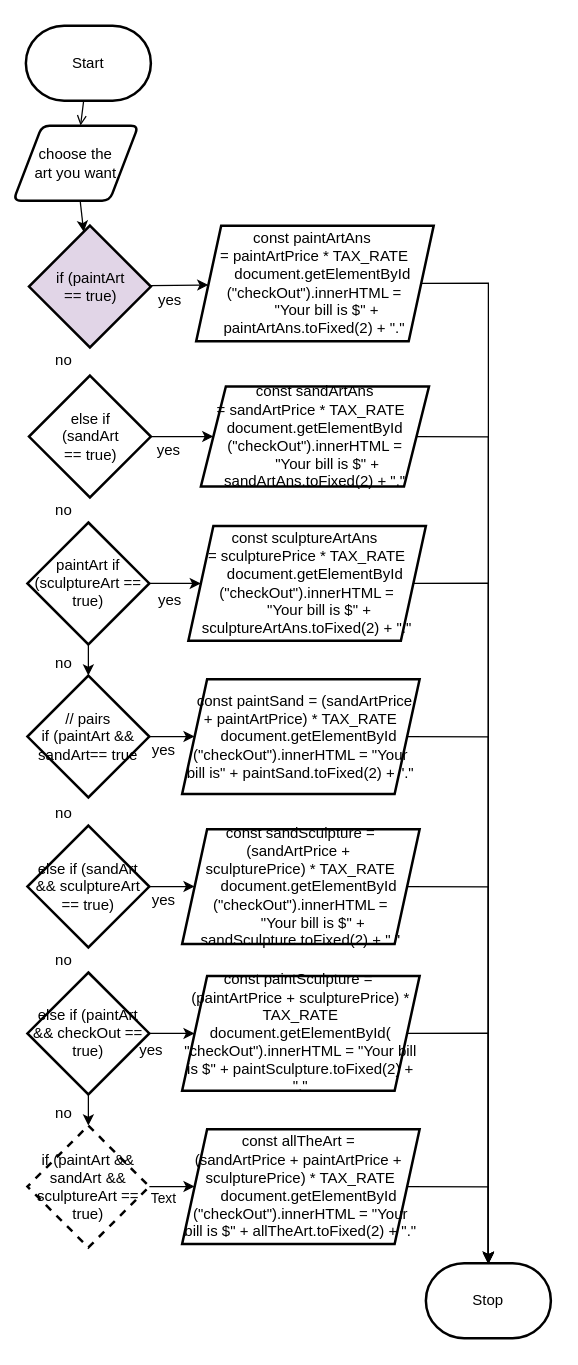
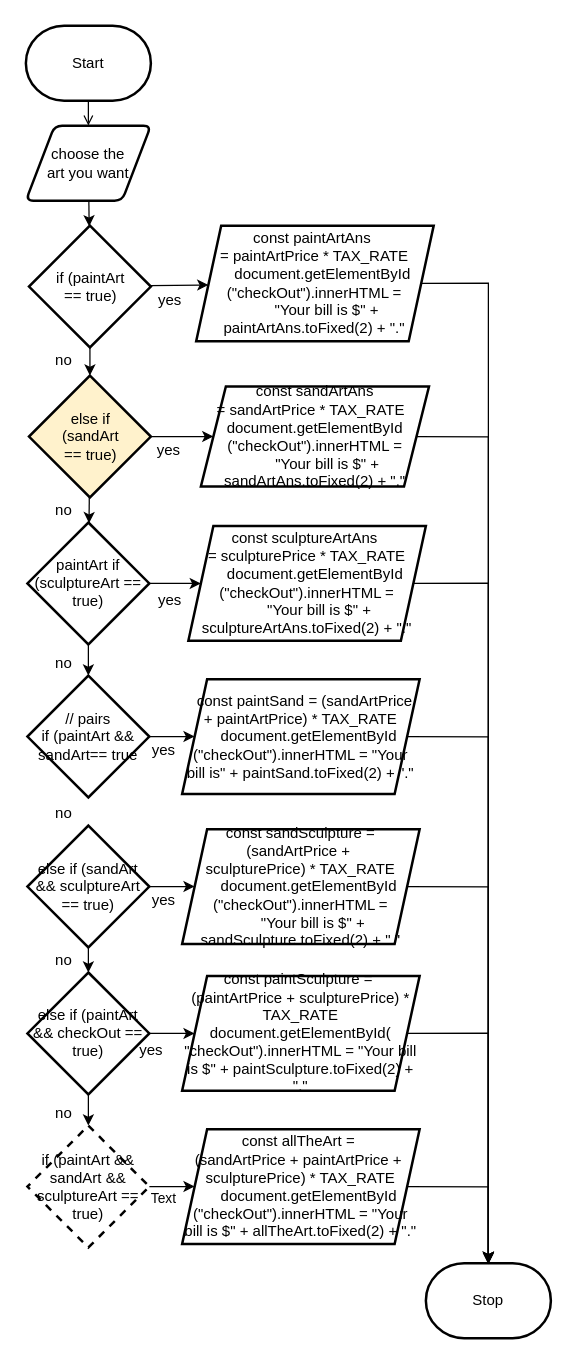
(76, 163) -> (88, 163)
(90, 287) -> (90, 287)
none -> (90, 358)
(90, 437) -> (90, 437)
none -> (89, 506)
none -> (88, 956)
